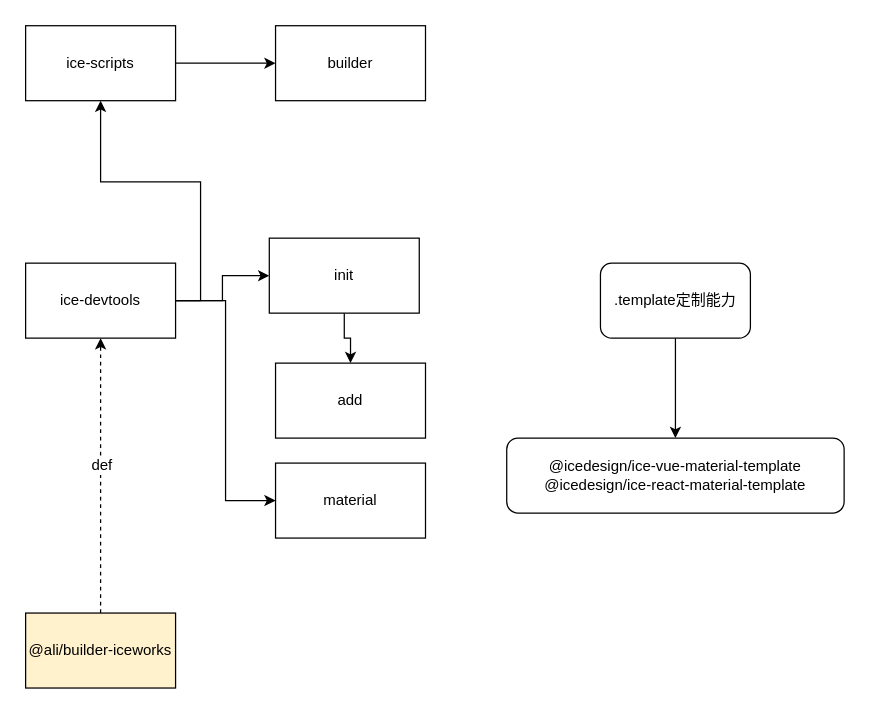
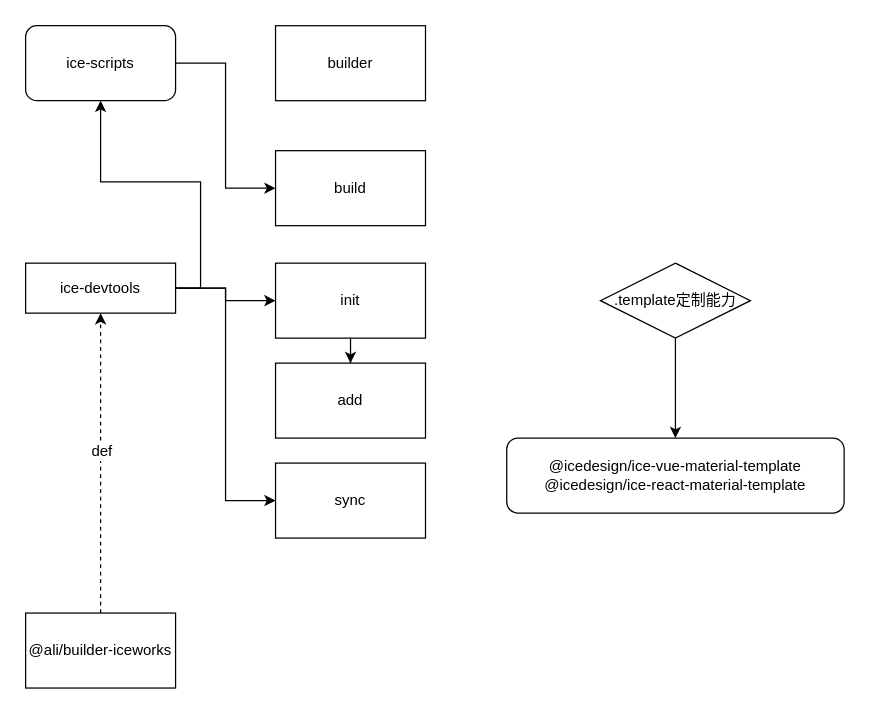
(101, 63) -> (101, 63)
(248, 63) -> none
none -> (226, 148)
none -> (351, 188)
(344, 276) -> (351, 301)
(101, 301) -> (101, 288)
(676, 301) -> (676, 301)
(351, 501) -> (351, 501)
(101, 651) -> (101, 651)
